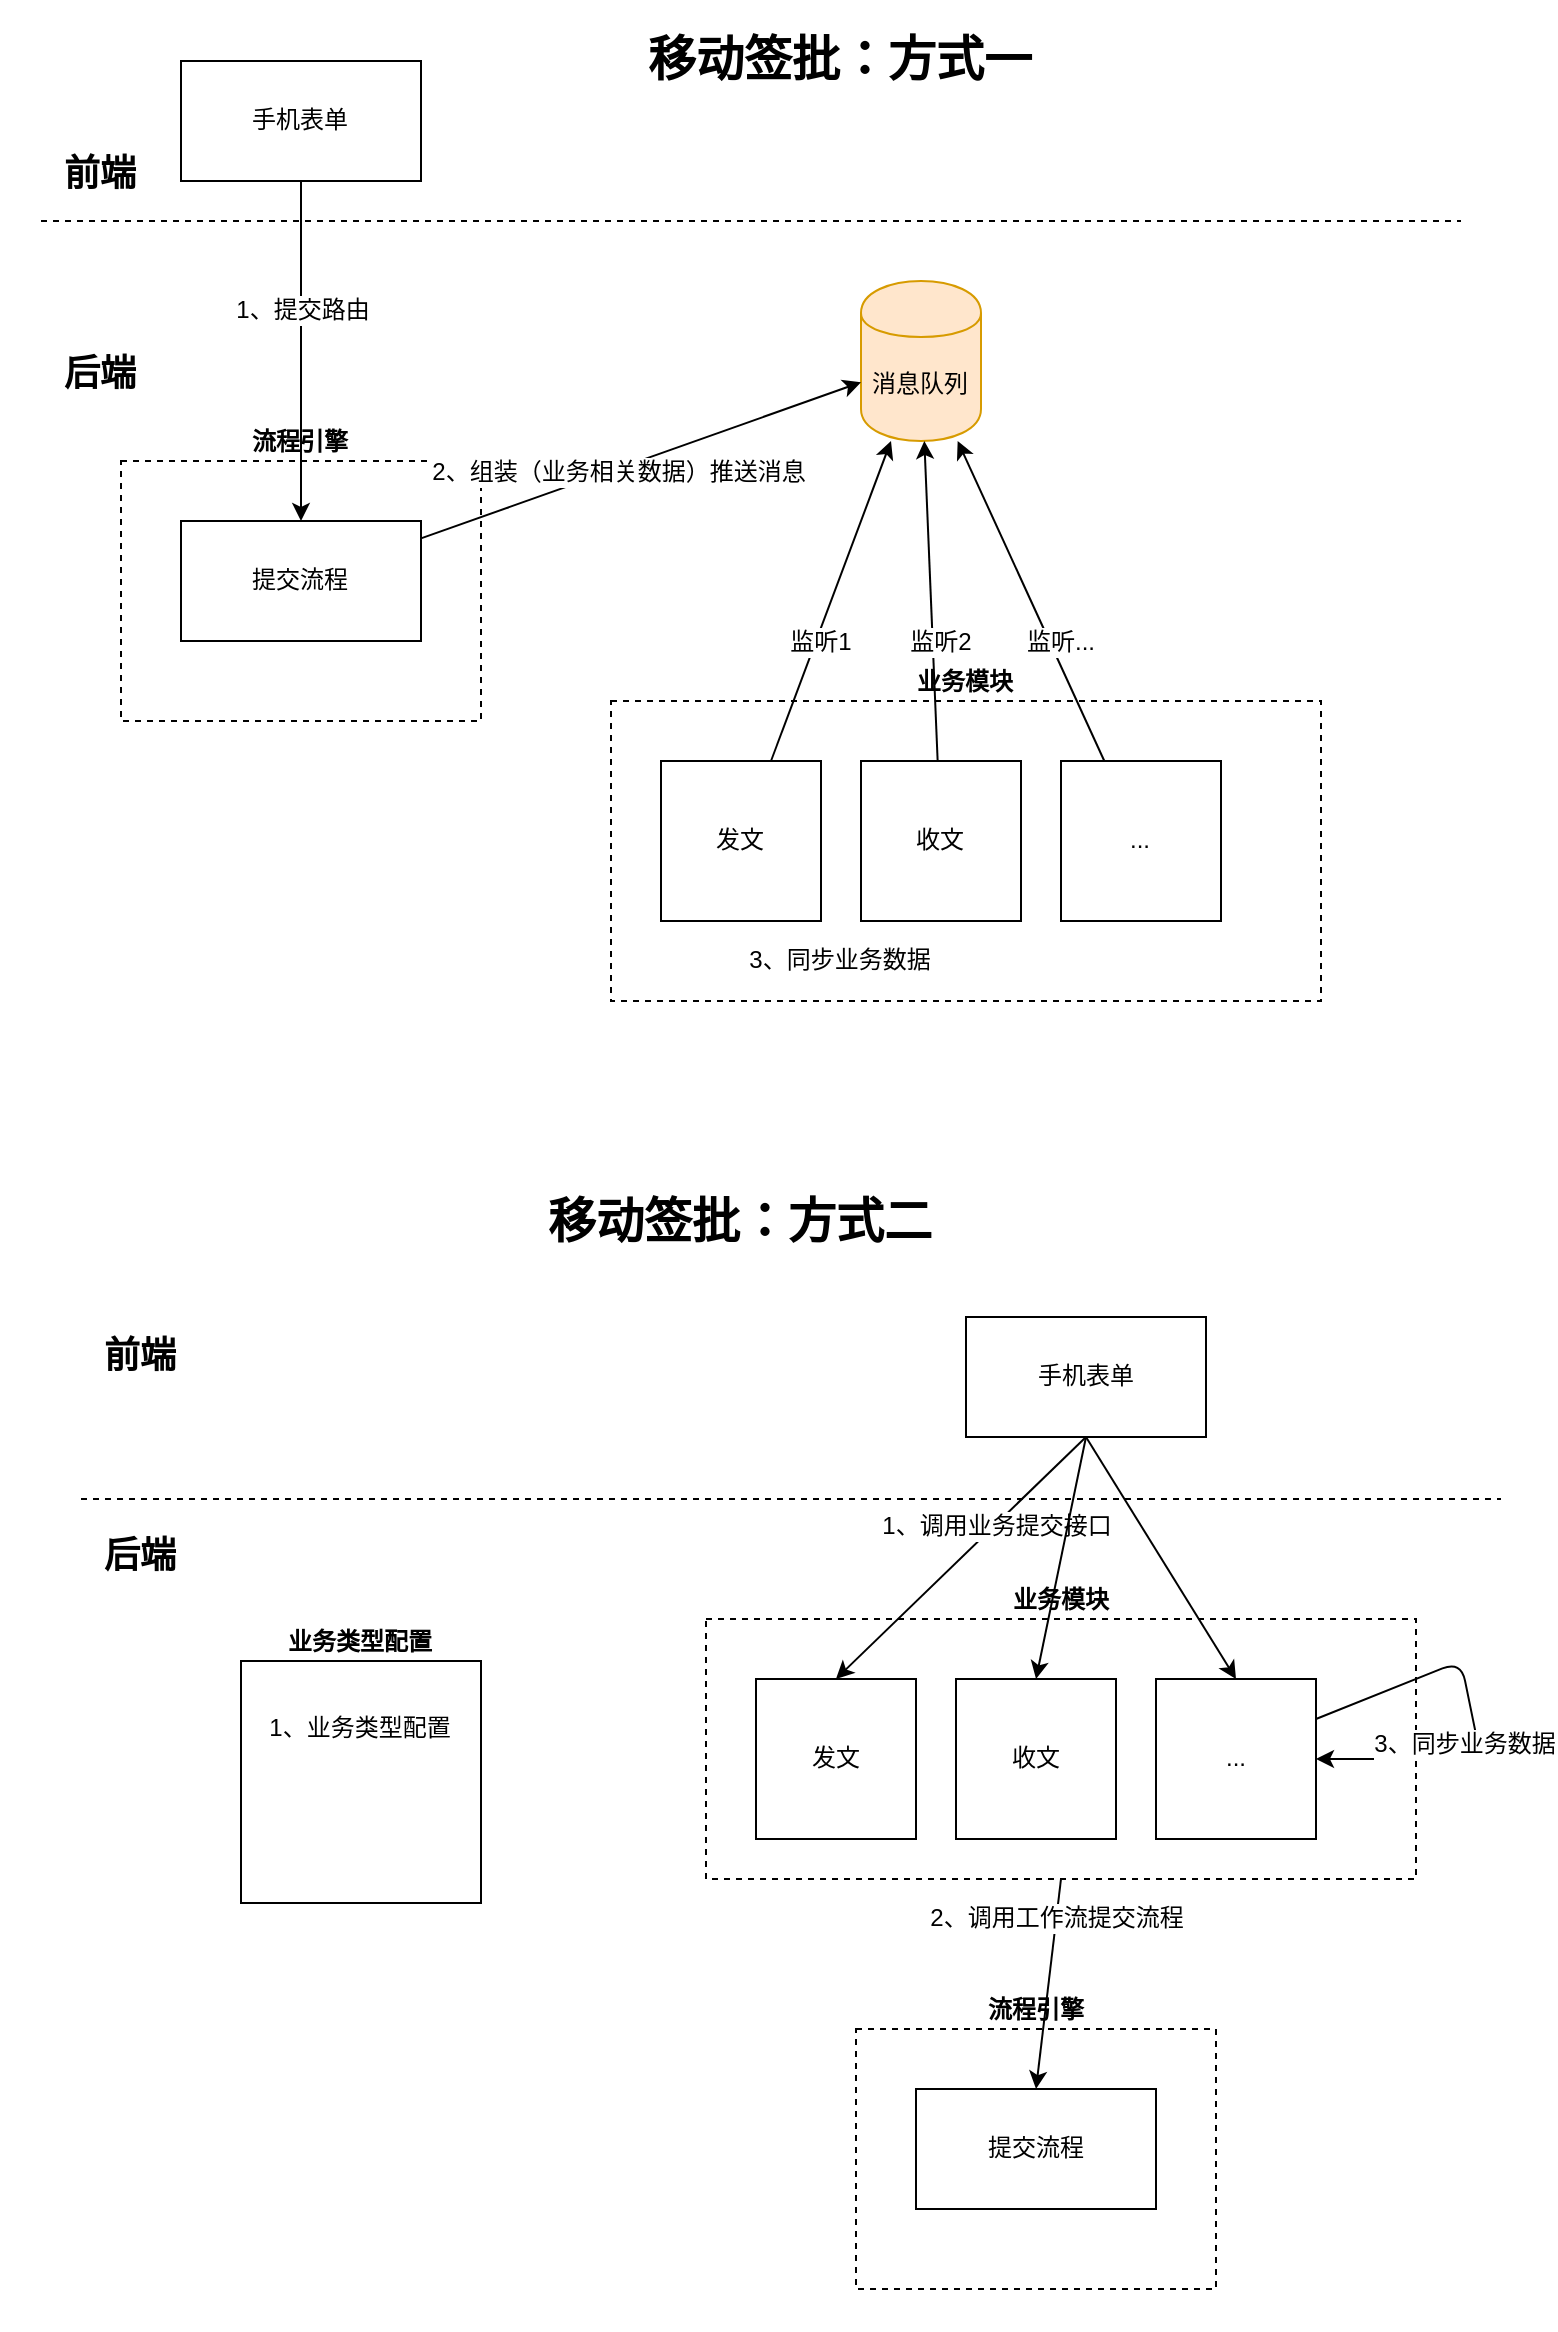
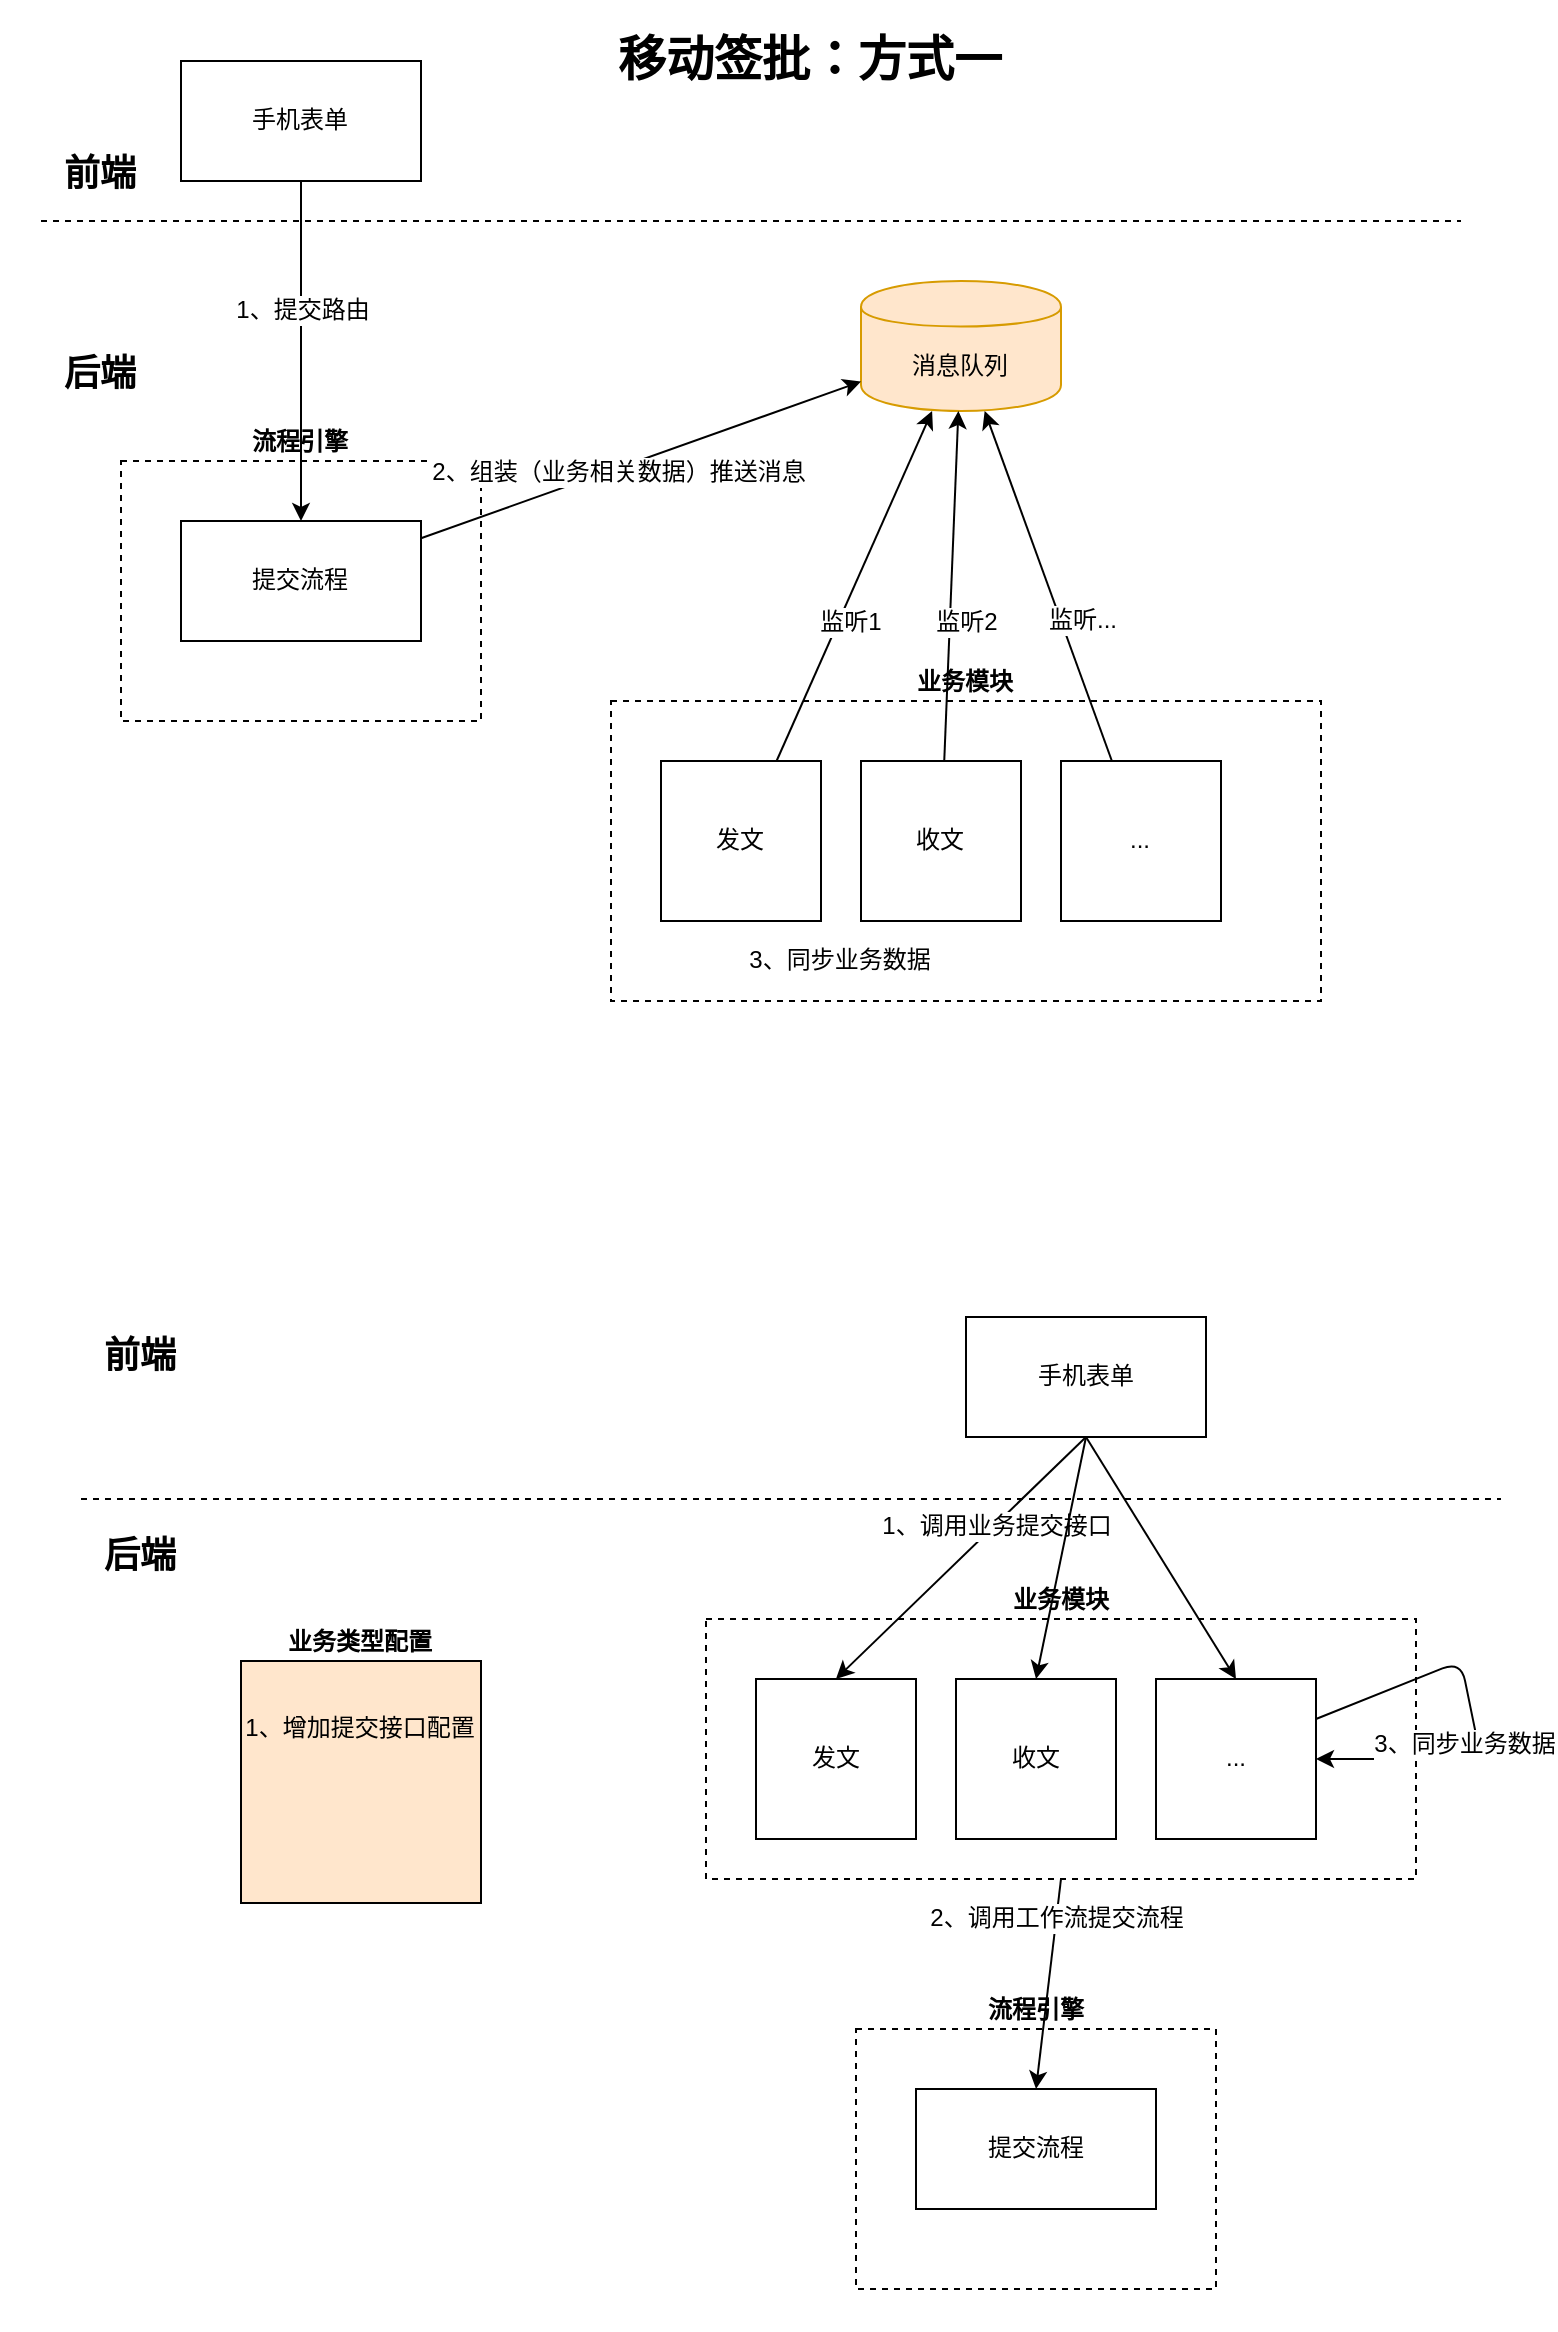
(841, 61) -> (811, 61)
(921, 361) -> (961, 346)
(741, 1223) -> none
(361, 1729) -> (361, 1729)
(361, 1782) -> (361, 1782)
